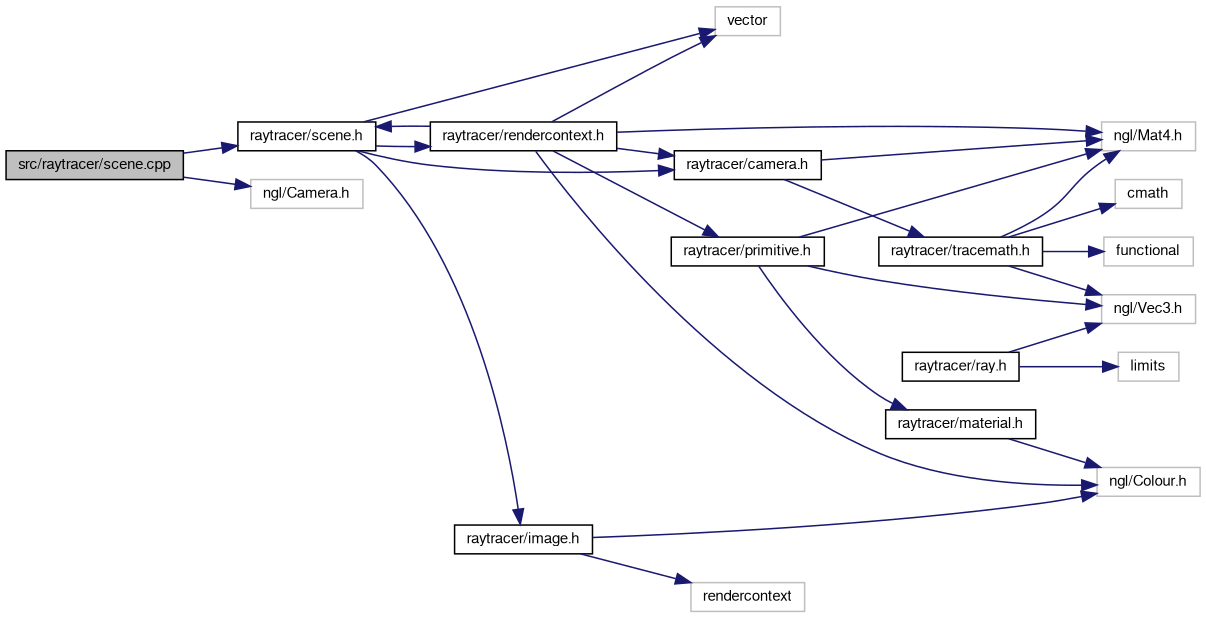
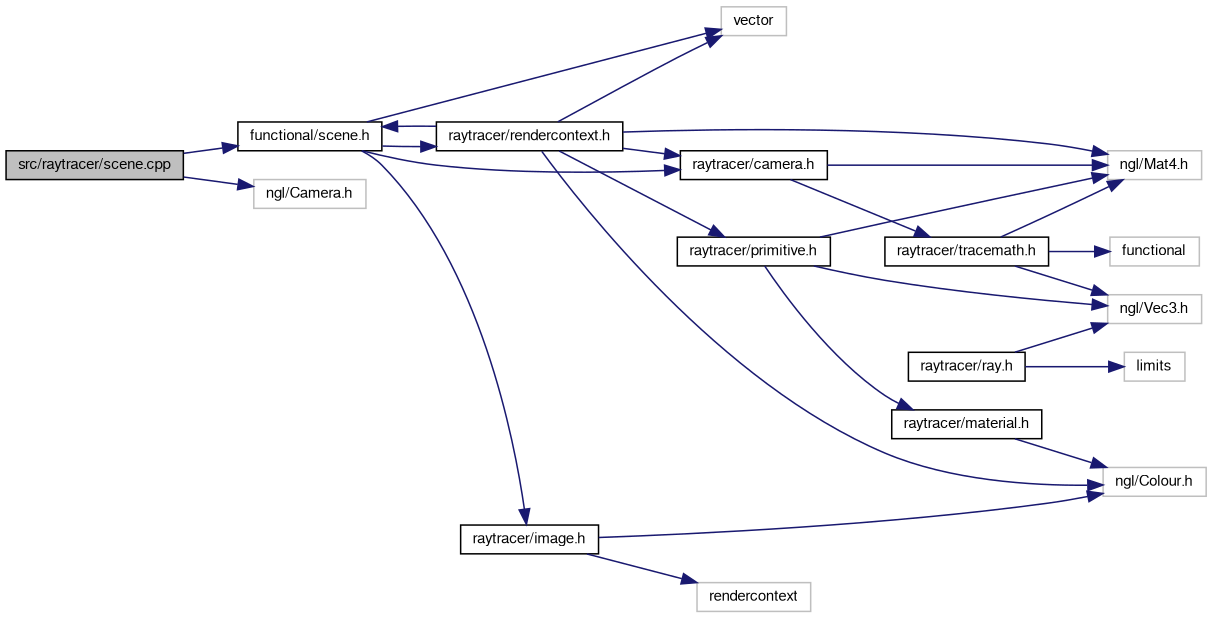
(307, 136) -> (310, 136)
(1149, 194) -> none
